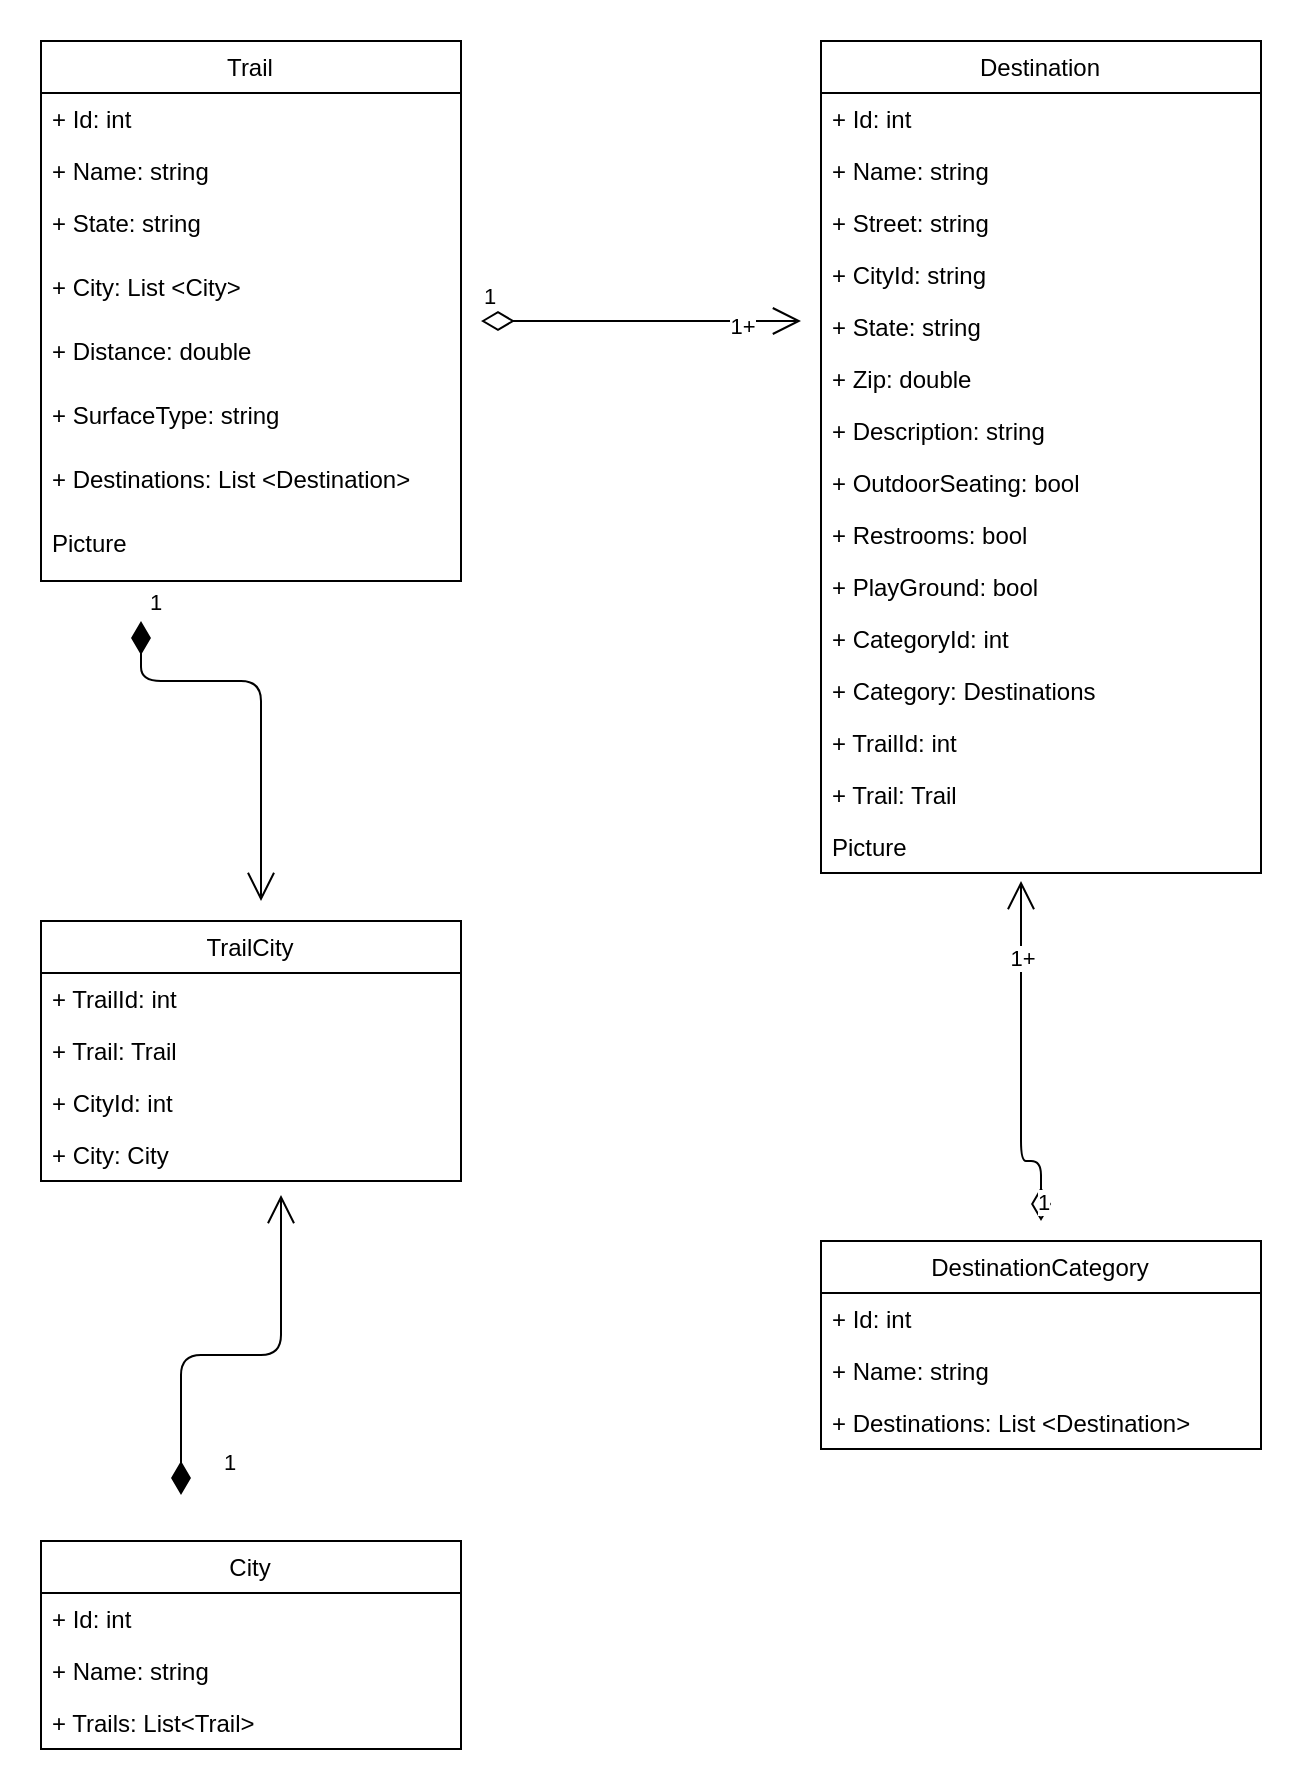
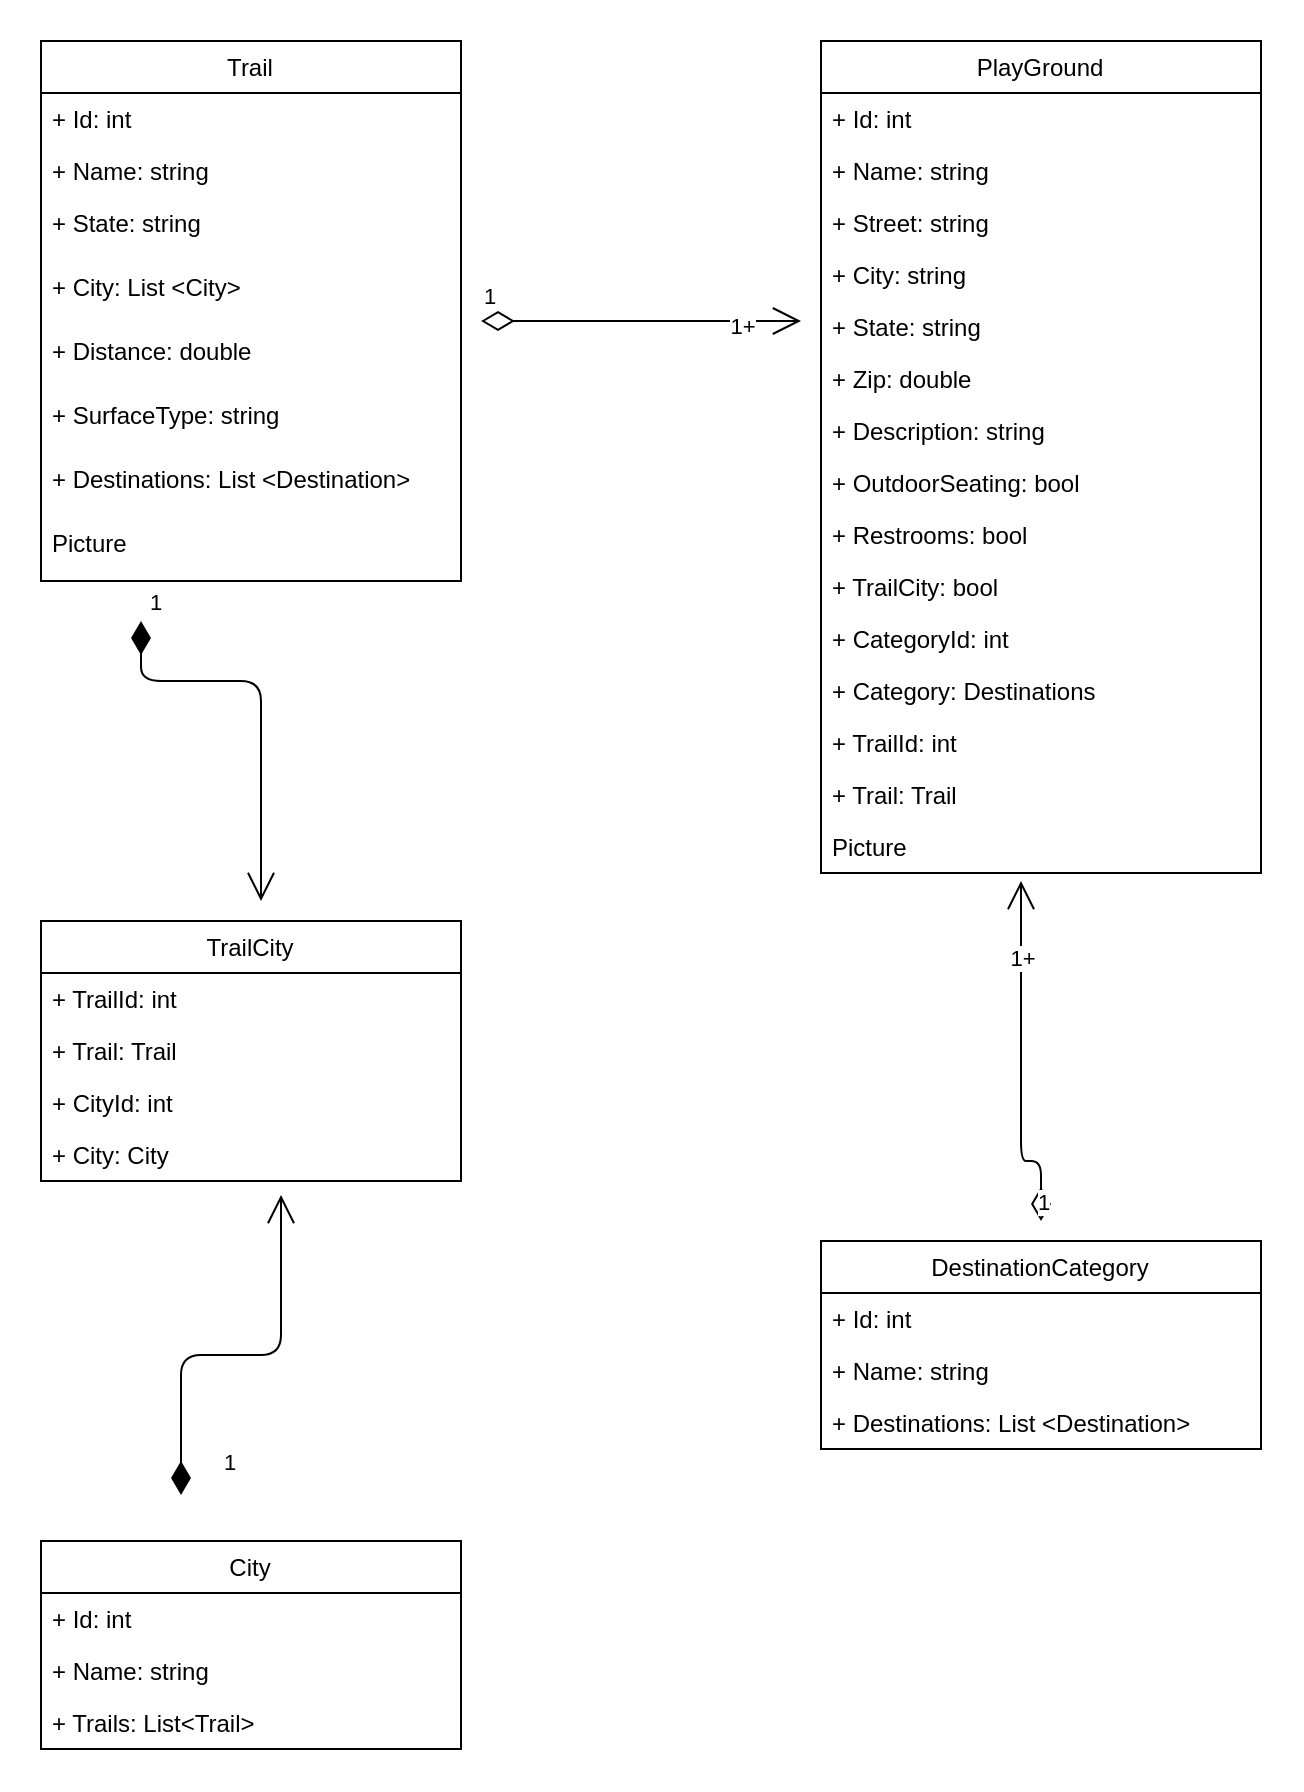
(1040, 68) -> (1040, 68)
(924, 276) -> (910, 276)
(937, 588) -> (924, 588)
